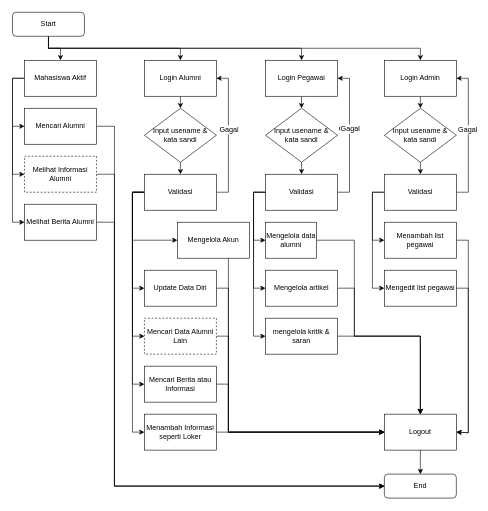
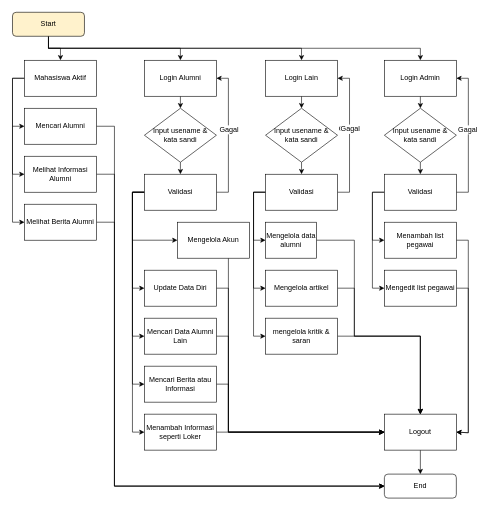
(48, 24) -> (48, 24)
(302, 78) -> (302, 78)
(60, 174) -> (60, 174)
(180, 336) -> (180, 336)
